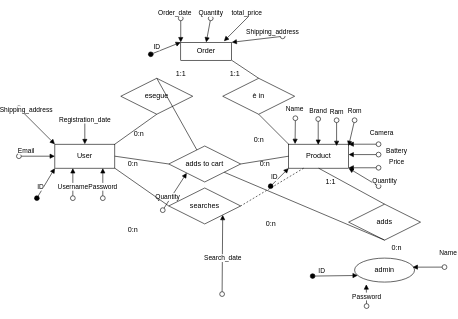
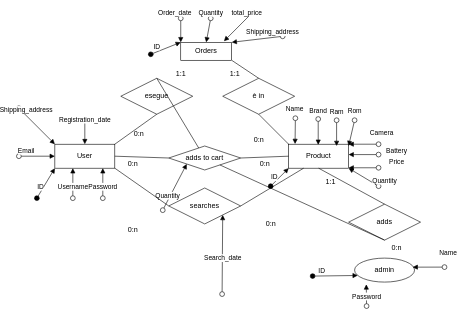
(206, 51) -> (206, 51)
(205, 164) -> (205, 158)
(272, 187) -> (272, 187)
